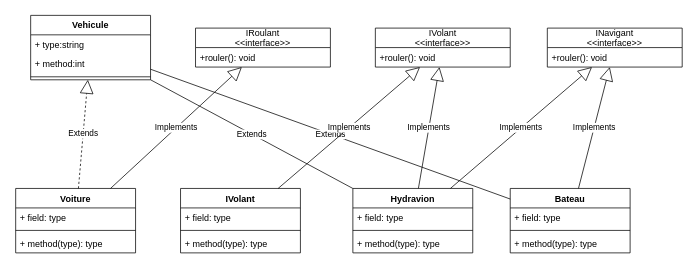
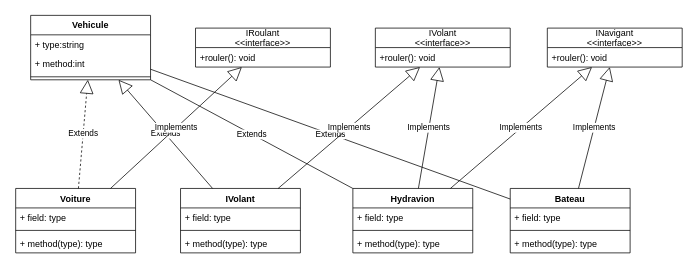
none -> (188, 160)
